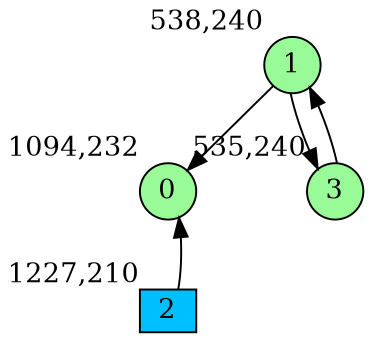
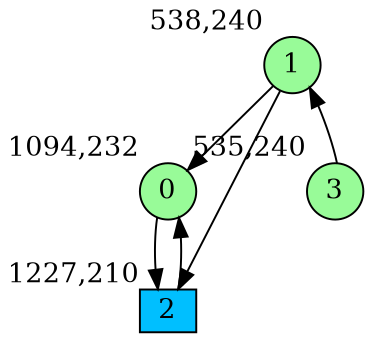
(299, 123) -> (234, 181)
none -> (155, 243)
